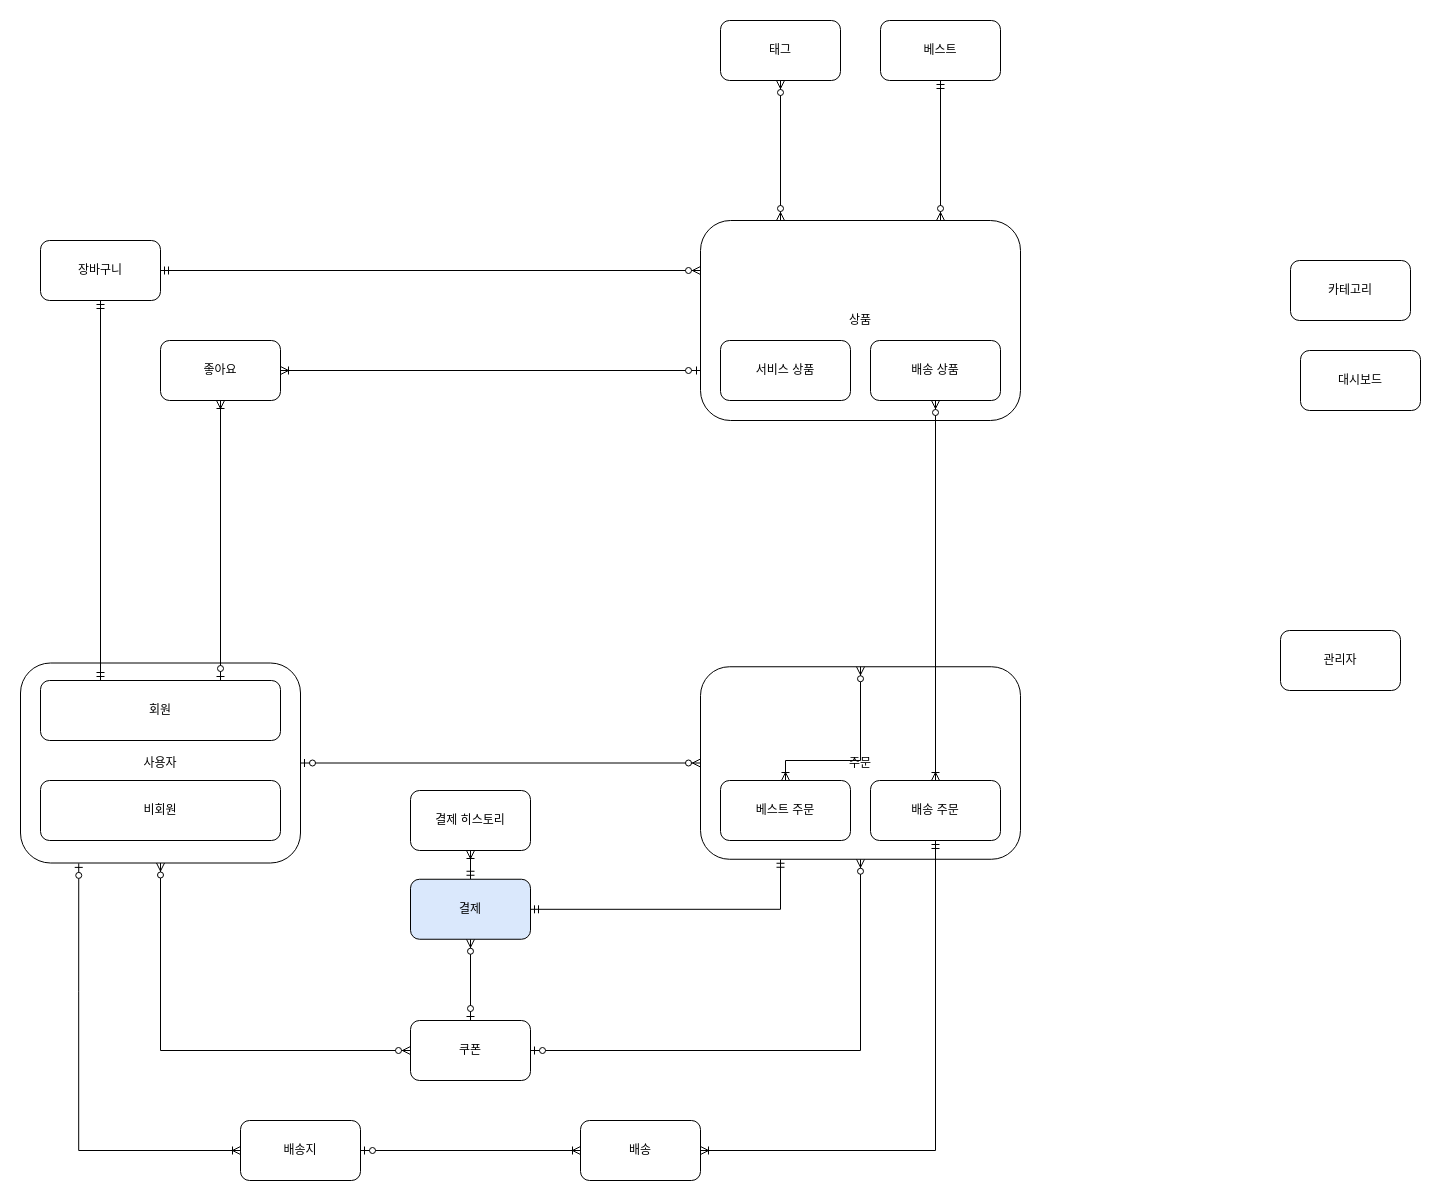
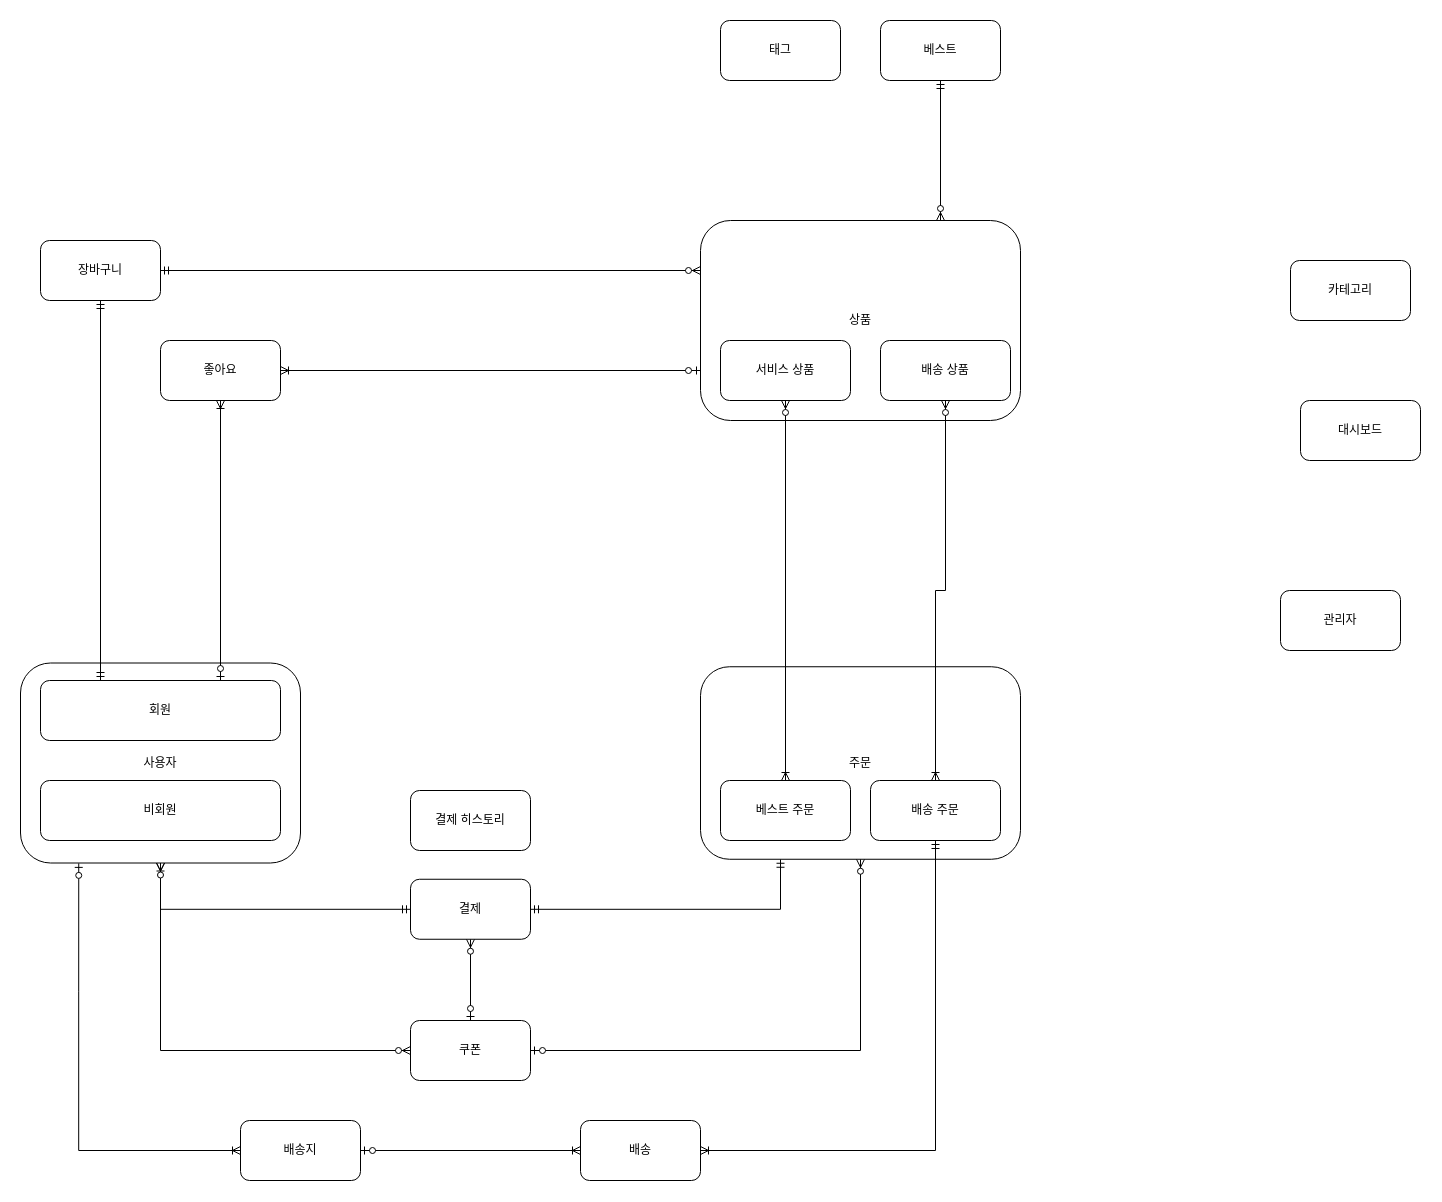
(781, 151) -> none
(936, 371) -> (946, 371)
(1361, 381) -> (1361, 431)
(1341, 661) -> (1341, 621)
(861, 752) -> (786, 582)
(501, 763) -> none
(471, 865) -> (287, 909)
(471, 909) -> (471, 909)
